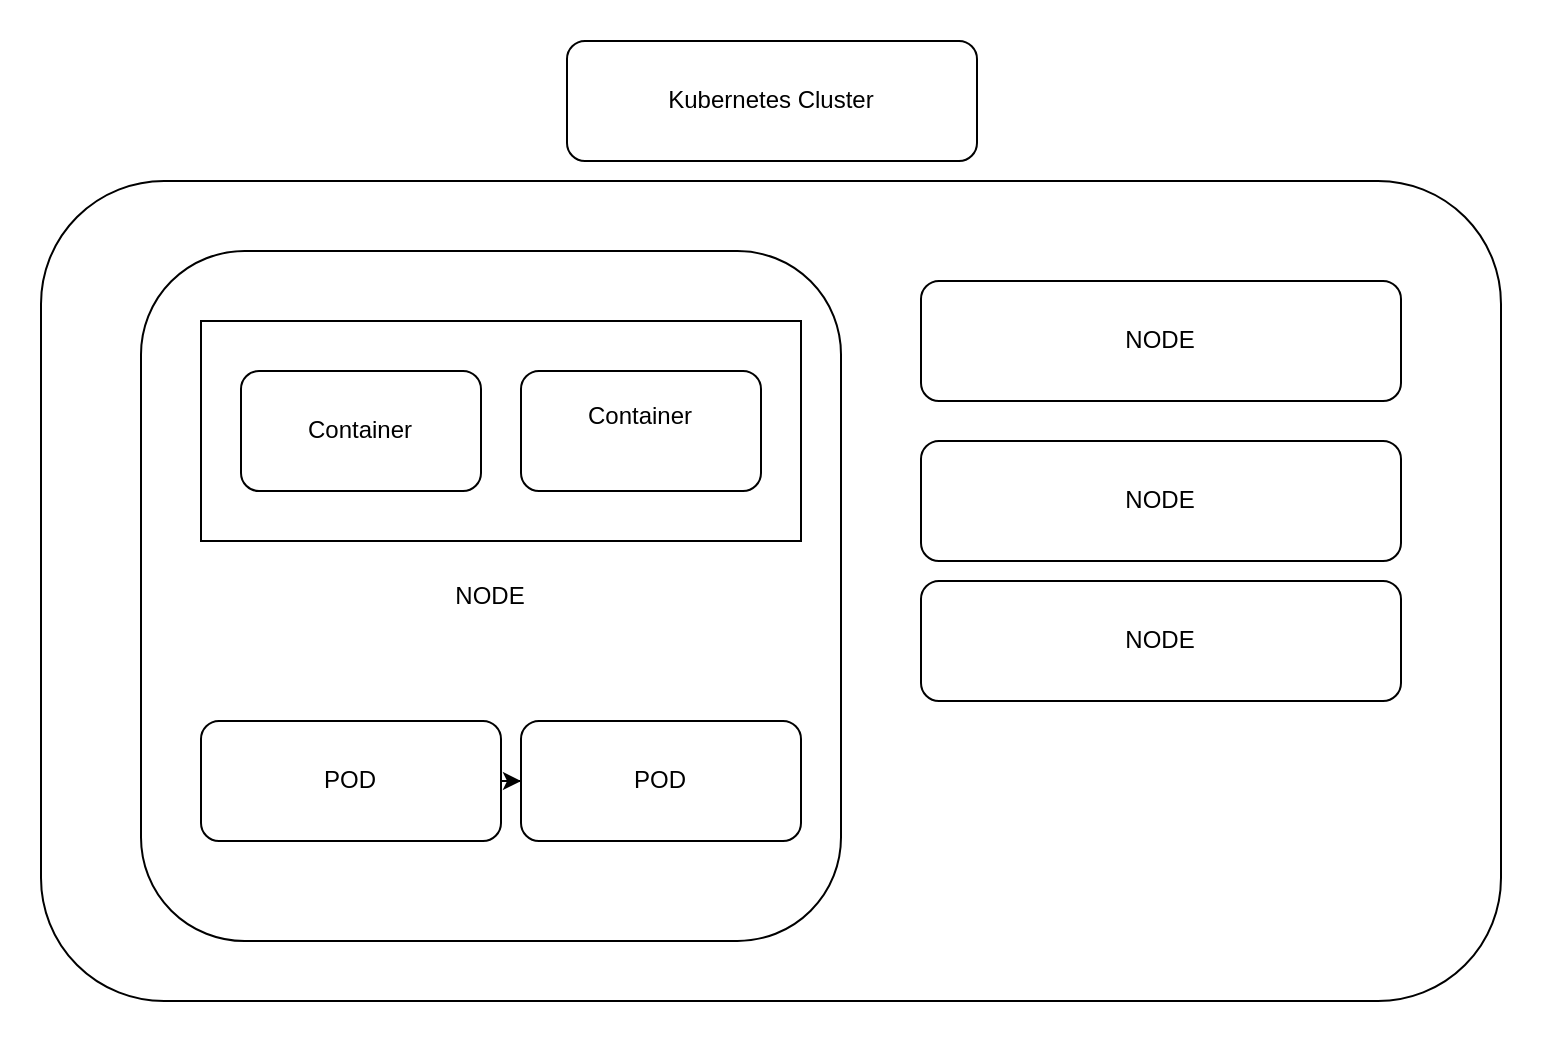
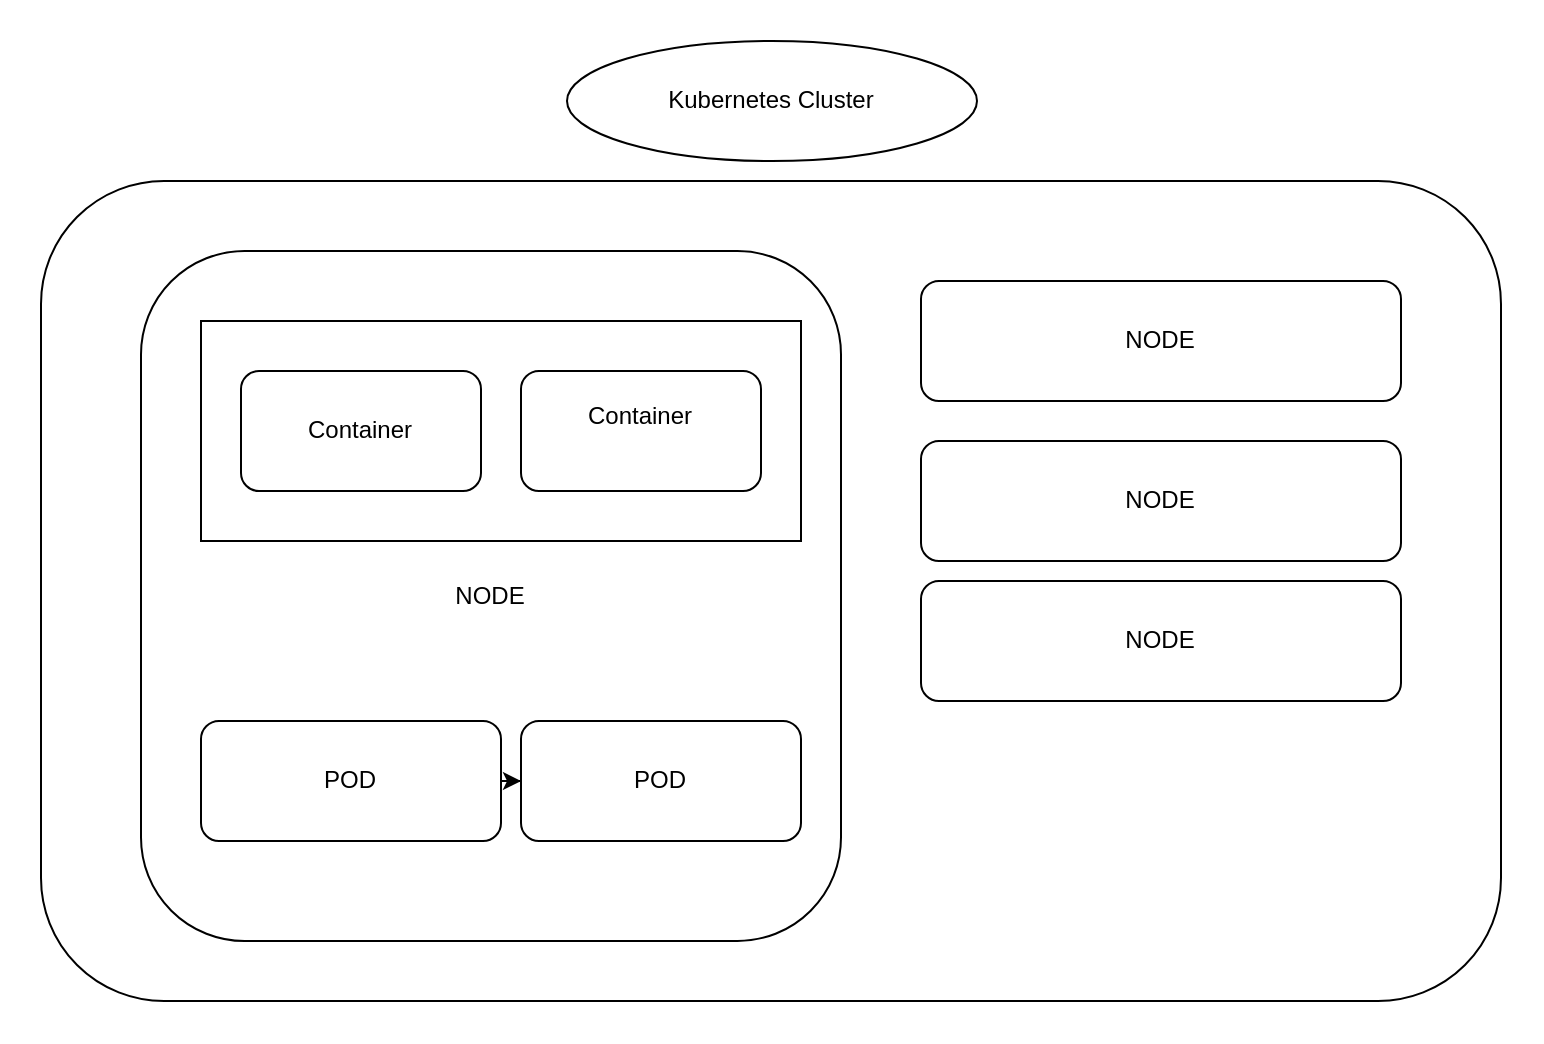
(772, 101) -> (772, 101)
